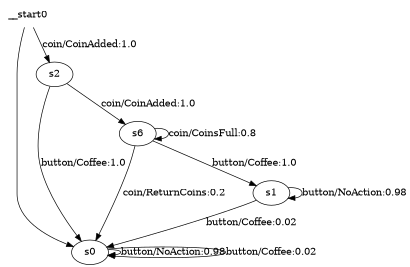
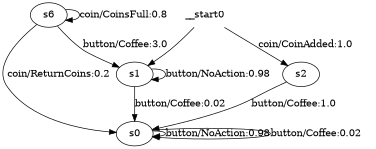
(93, 102) -> none
(17, 148) -> (175, 46)
(254, 163) -> (125, 45)
